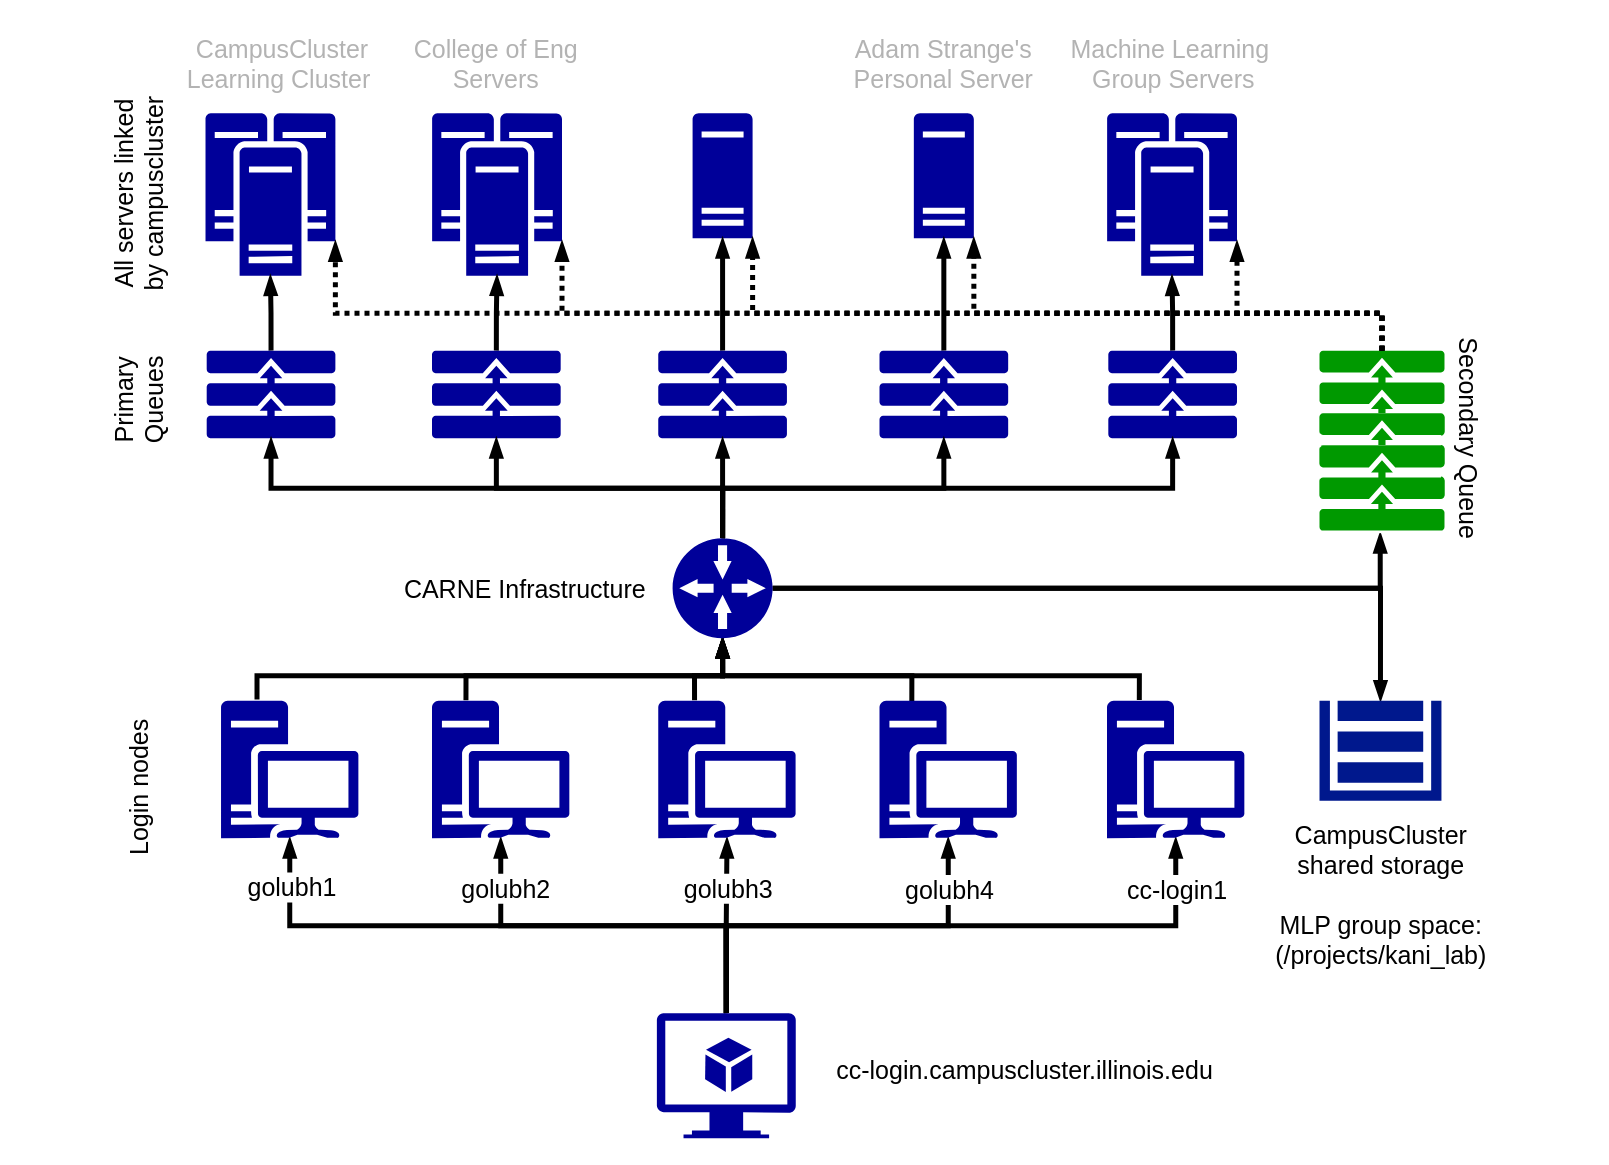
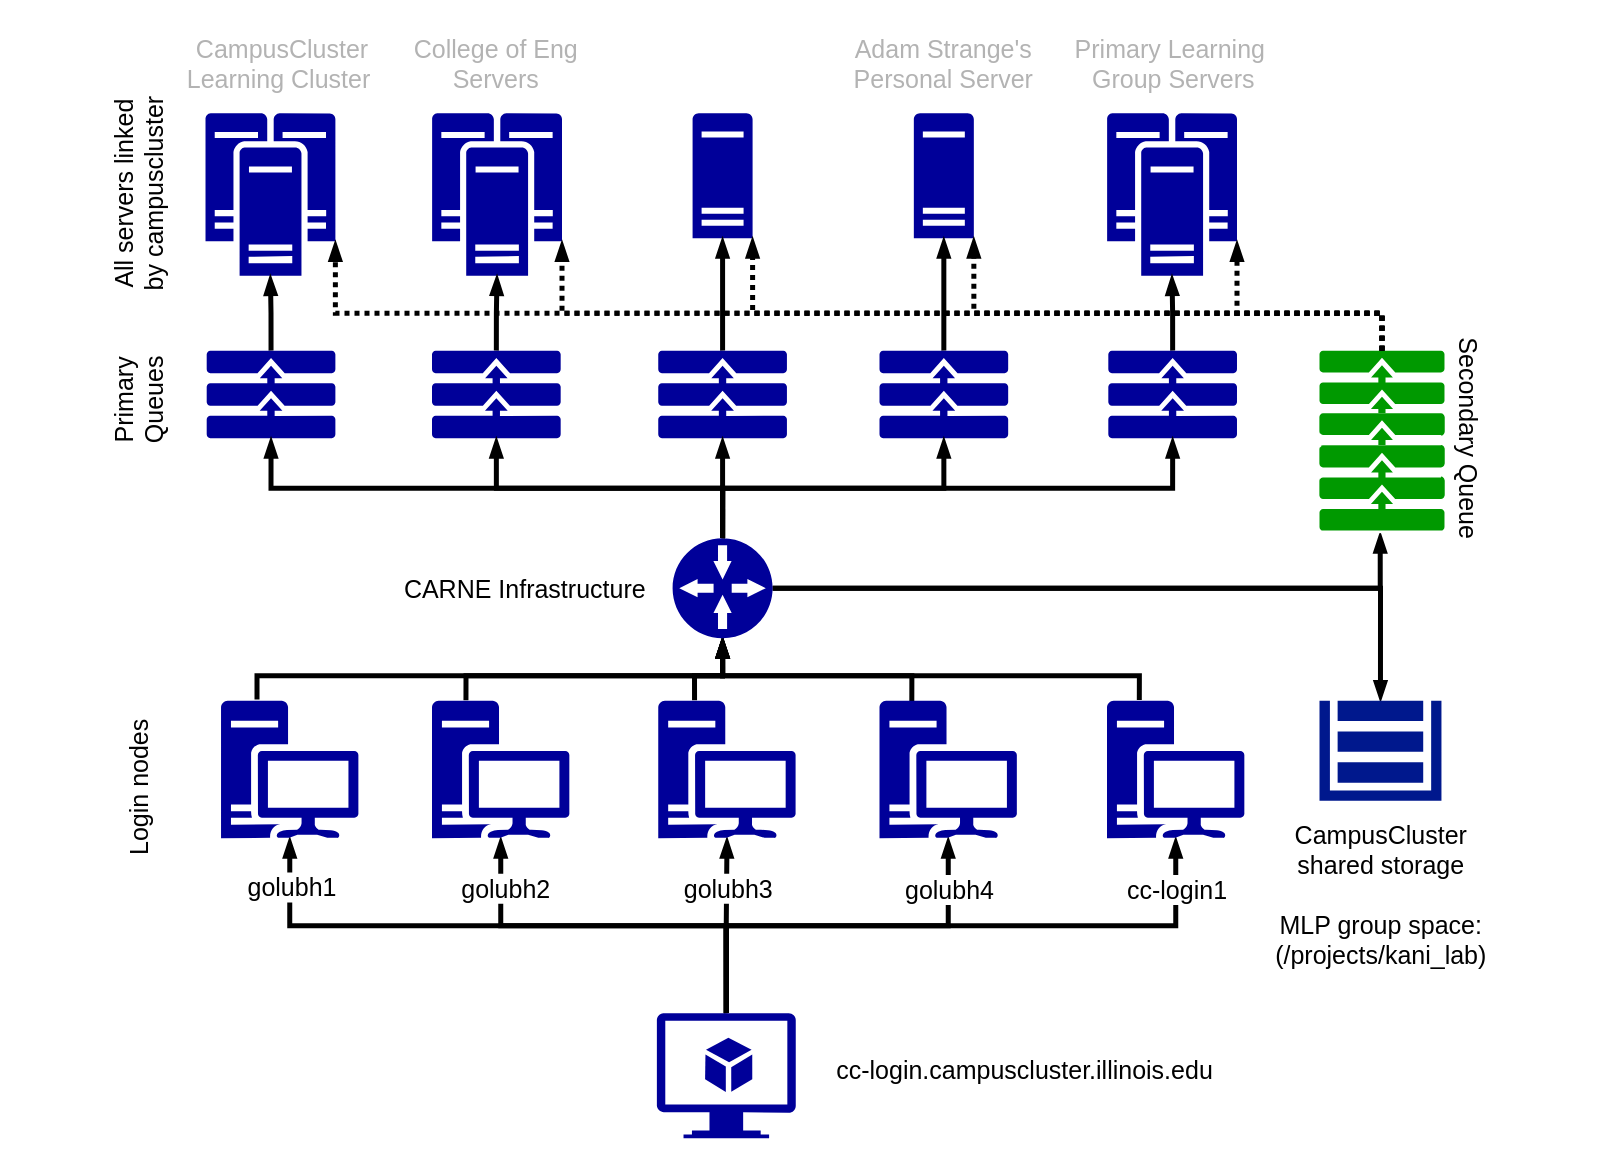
(1174, 63) -> (1174, 63)
